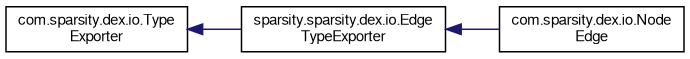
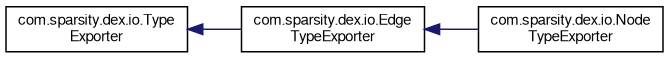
(344, 29) -> (333, 29)
(592, 29) -> (571, 29)
